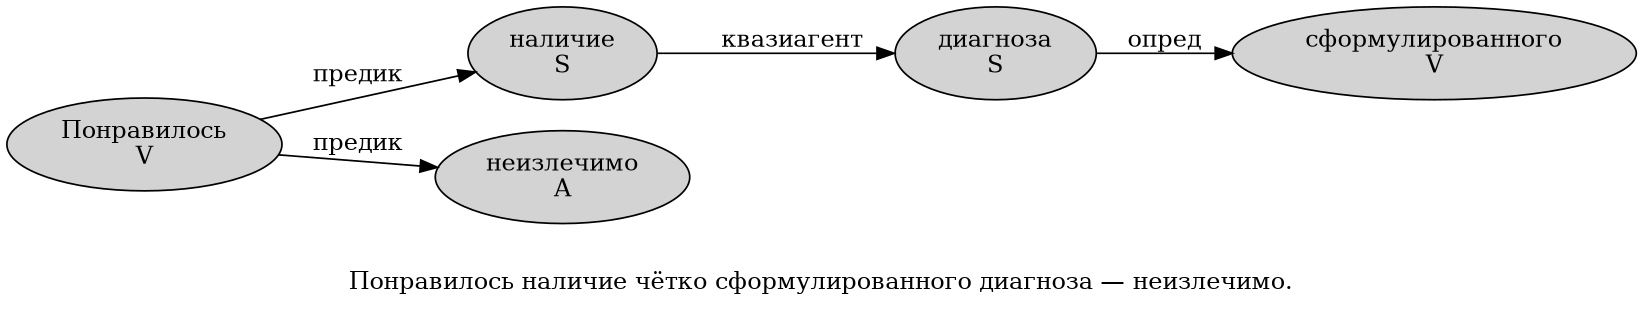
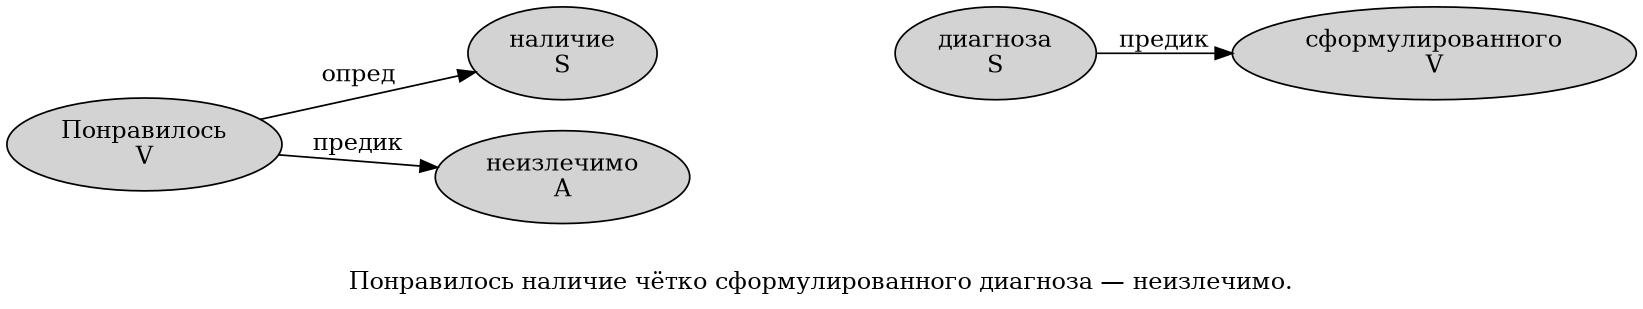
(1165, 40) -> (1165, 40)
(767, 53) -> none
(358, 75) -> (358, 75)
